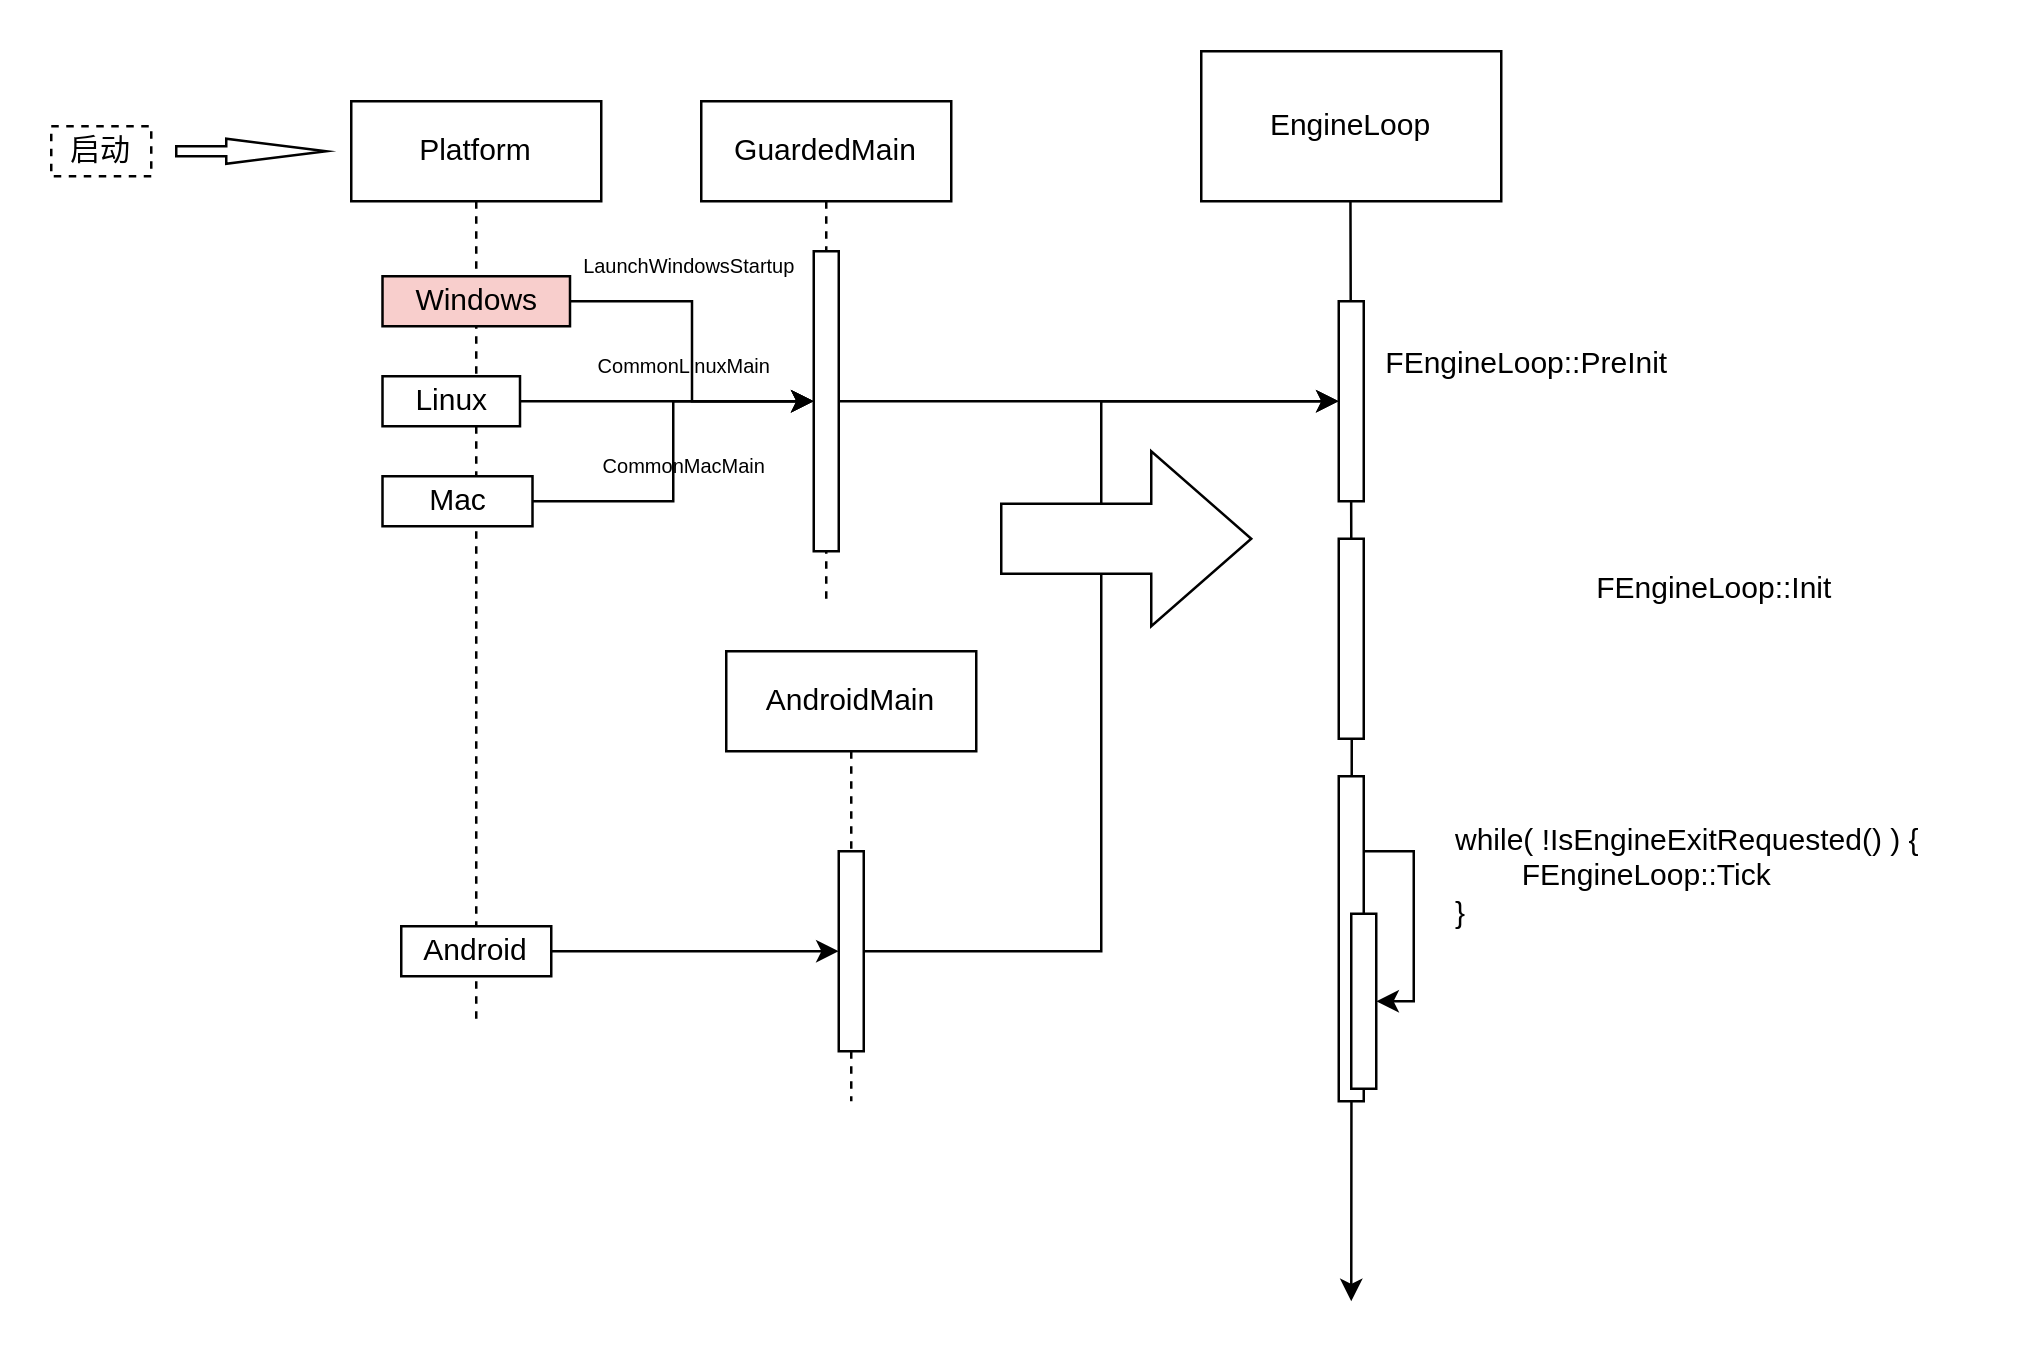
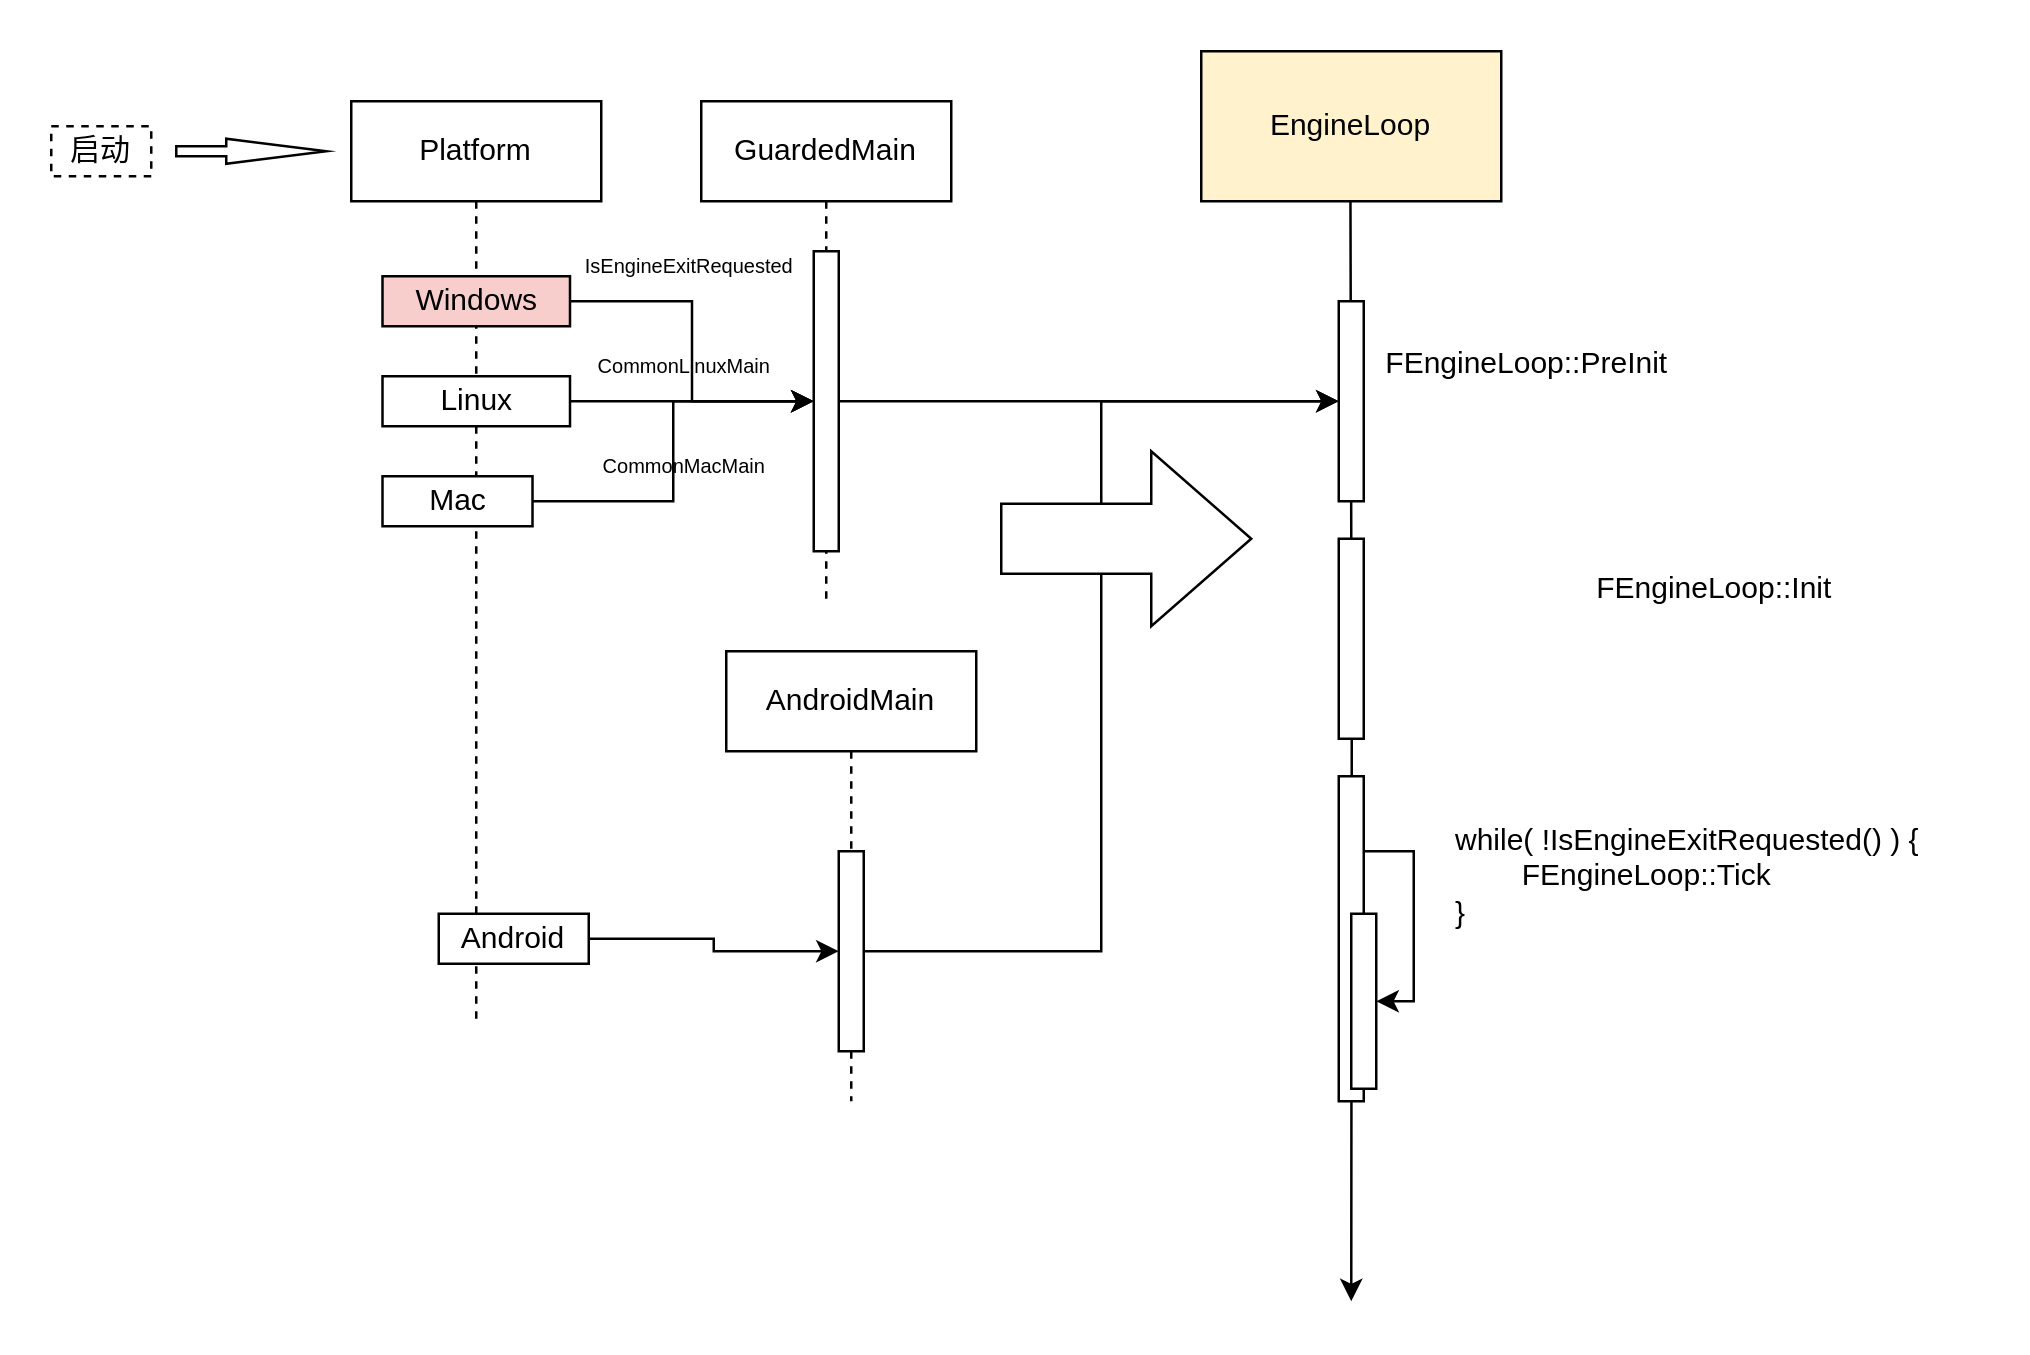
(1351, 126) -> (1351, 126)
(690, 264) -> (690, 264)
(451, 401) -> (476, 401)
(476, 951) -> (514, 939)
